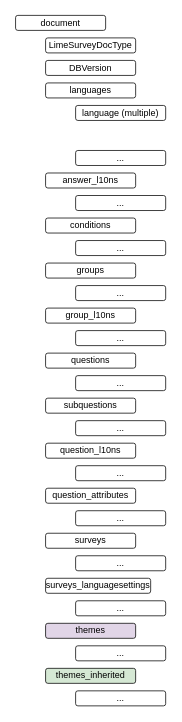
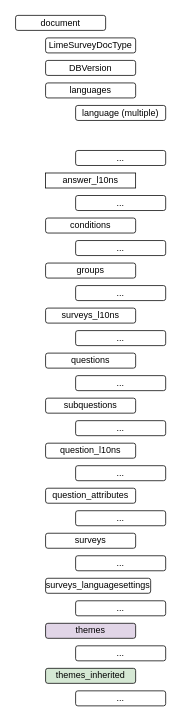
(90, 180) -> (90, 180)
(90, 315) -> (90, 315)
